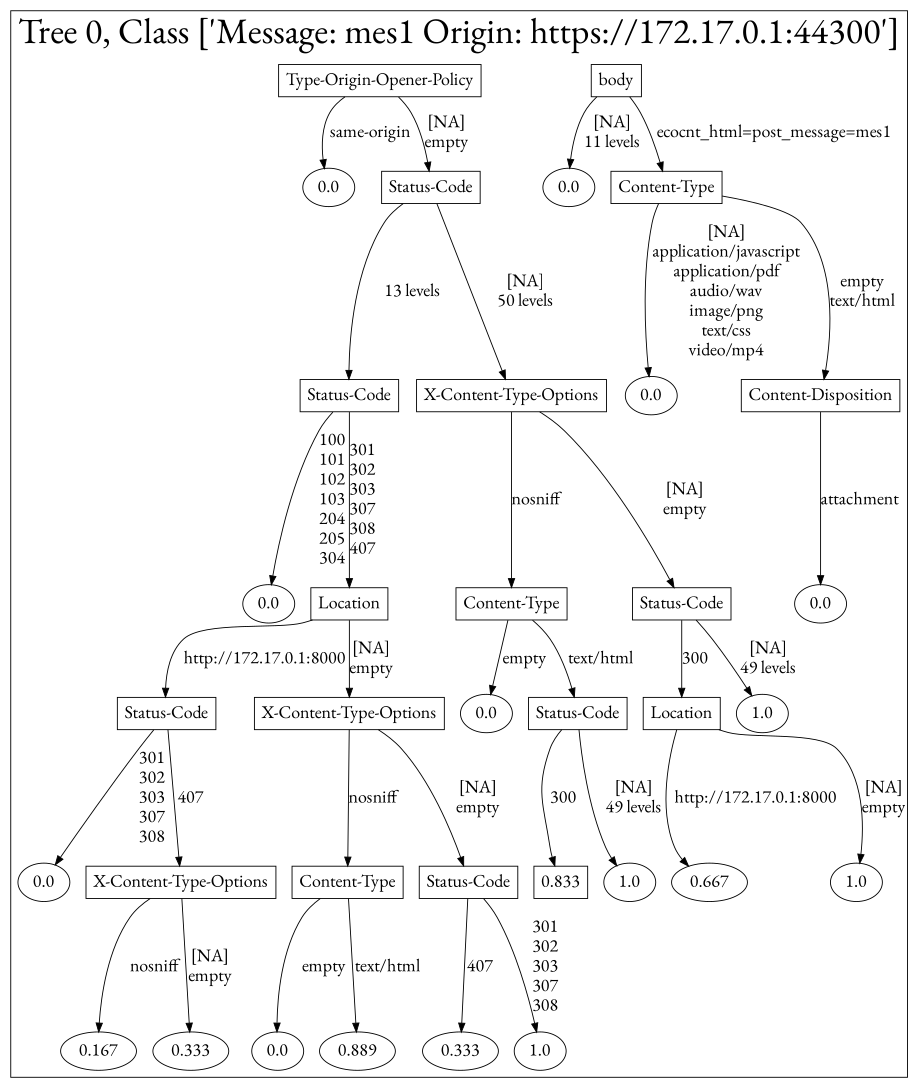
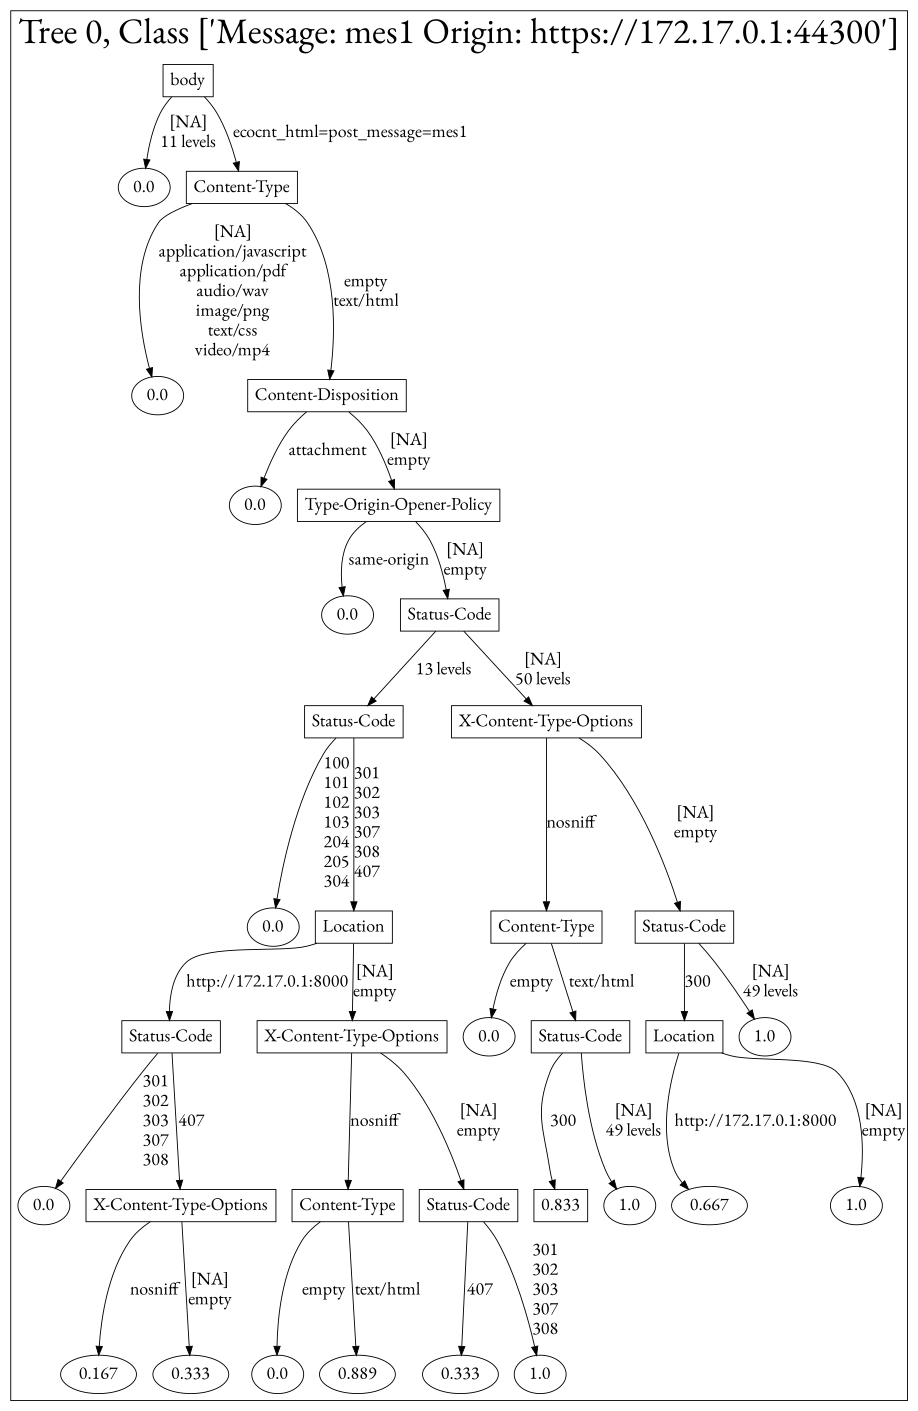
none -> (375, 443)
